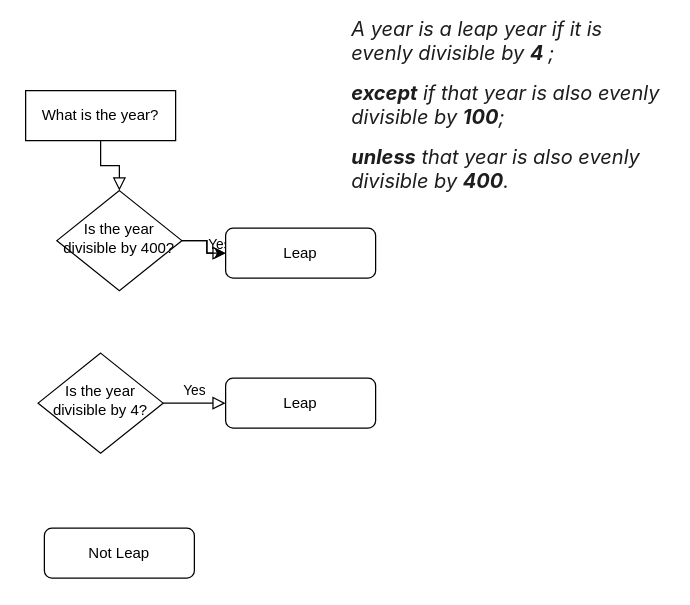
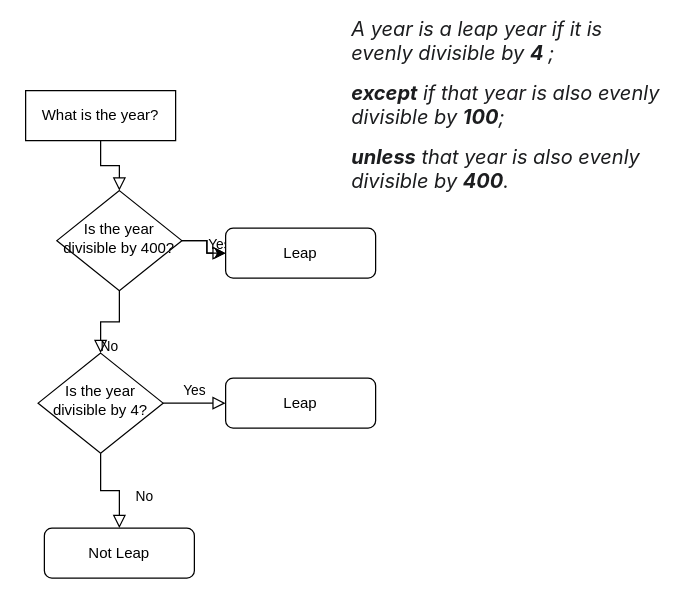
none -> (117, 322)
none -> (103, 491)
